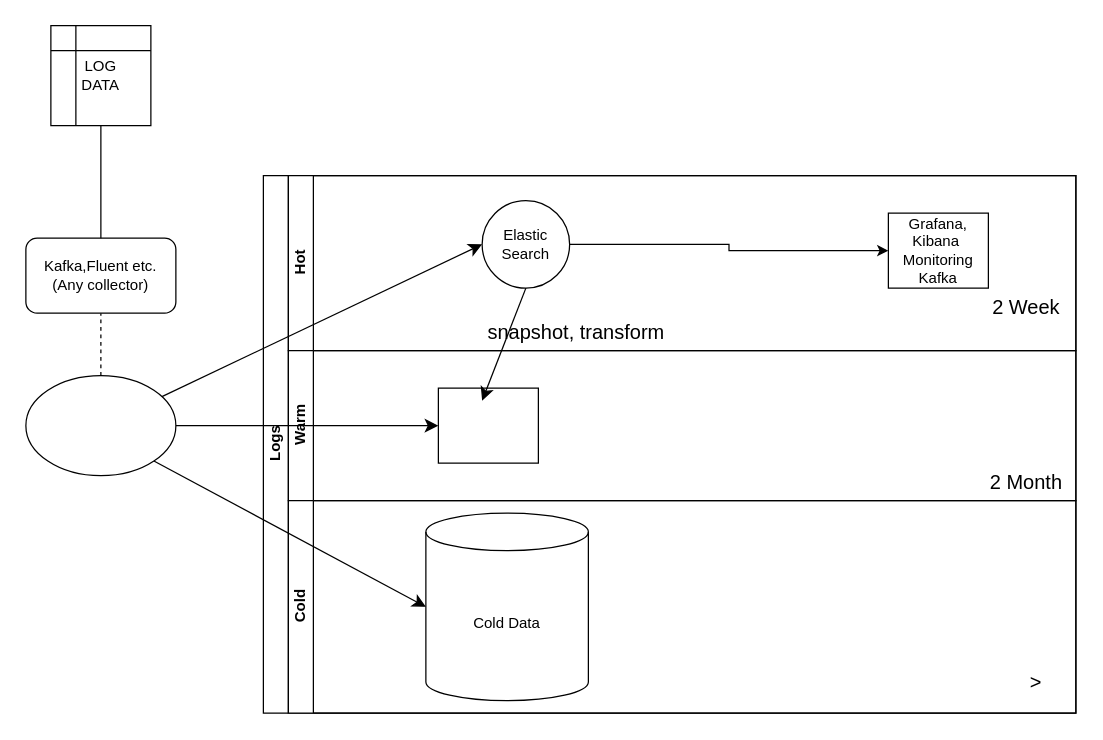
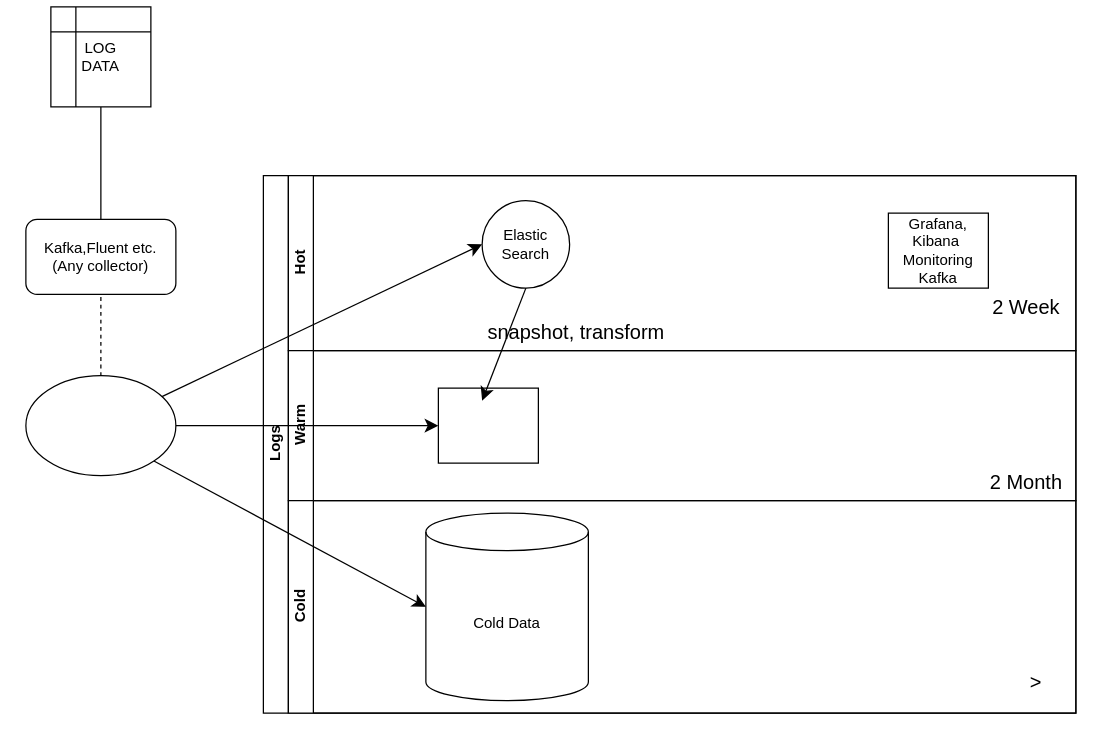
(101, 76) -> (101, 57)
(728, 244) -> none
(101, 276) -> (101, 257)
